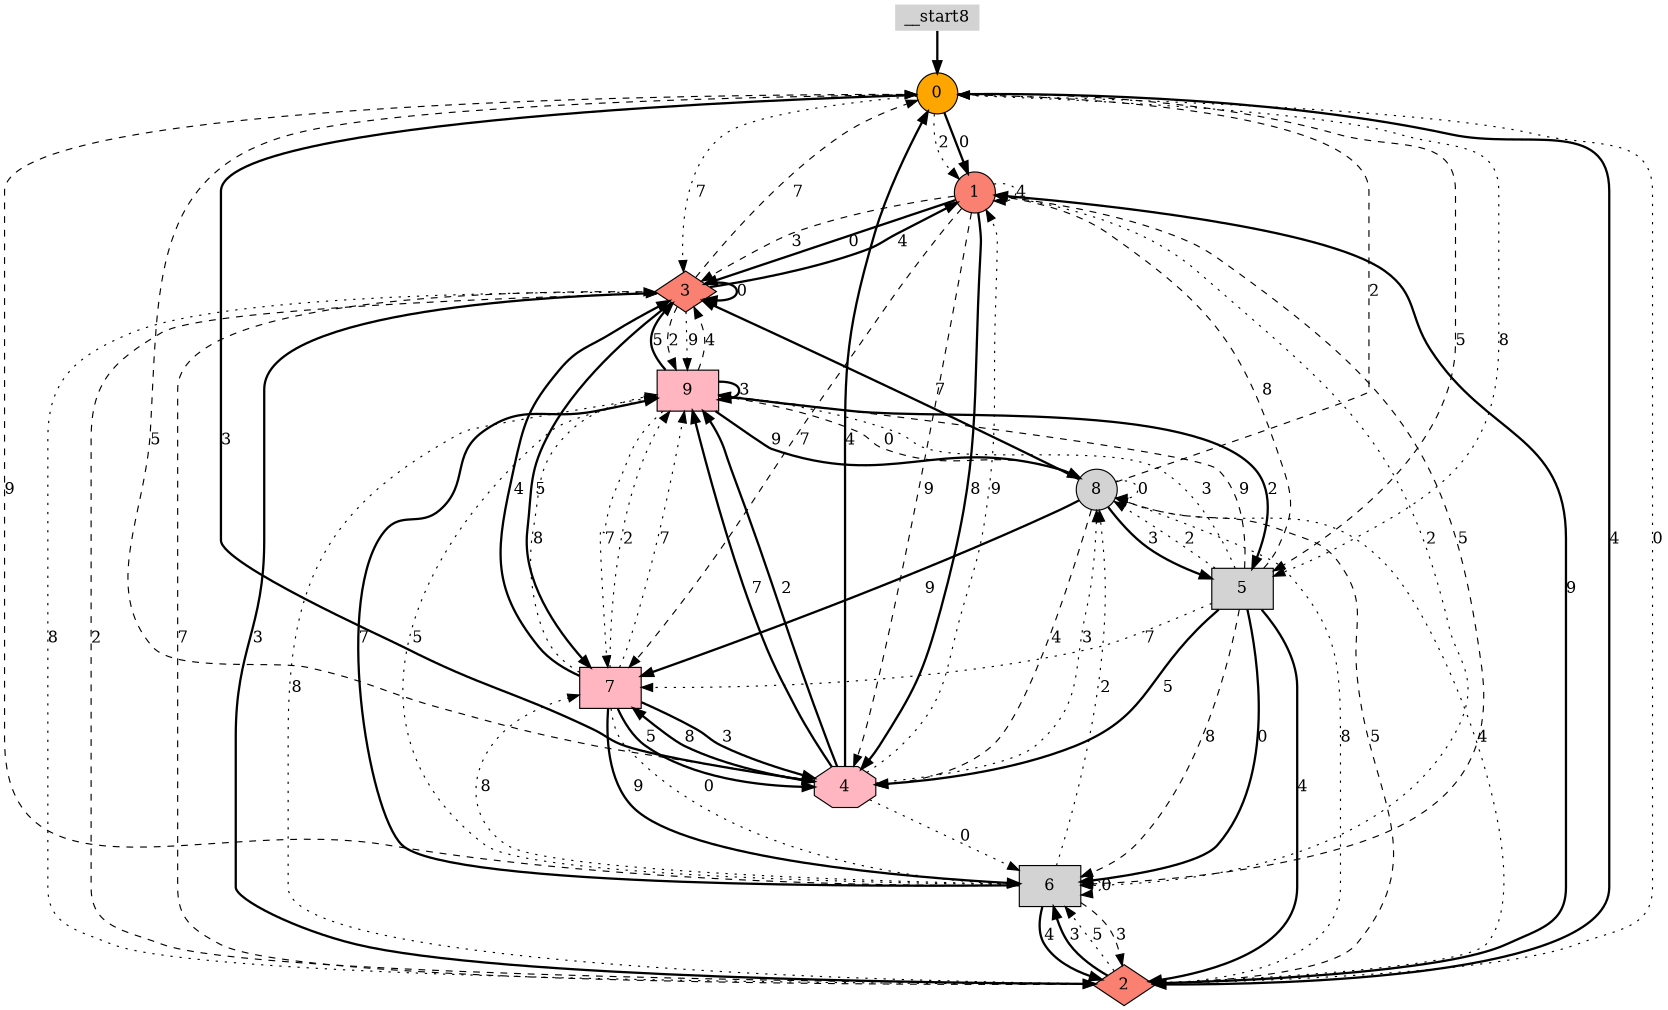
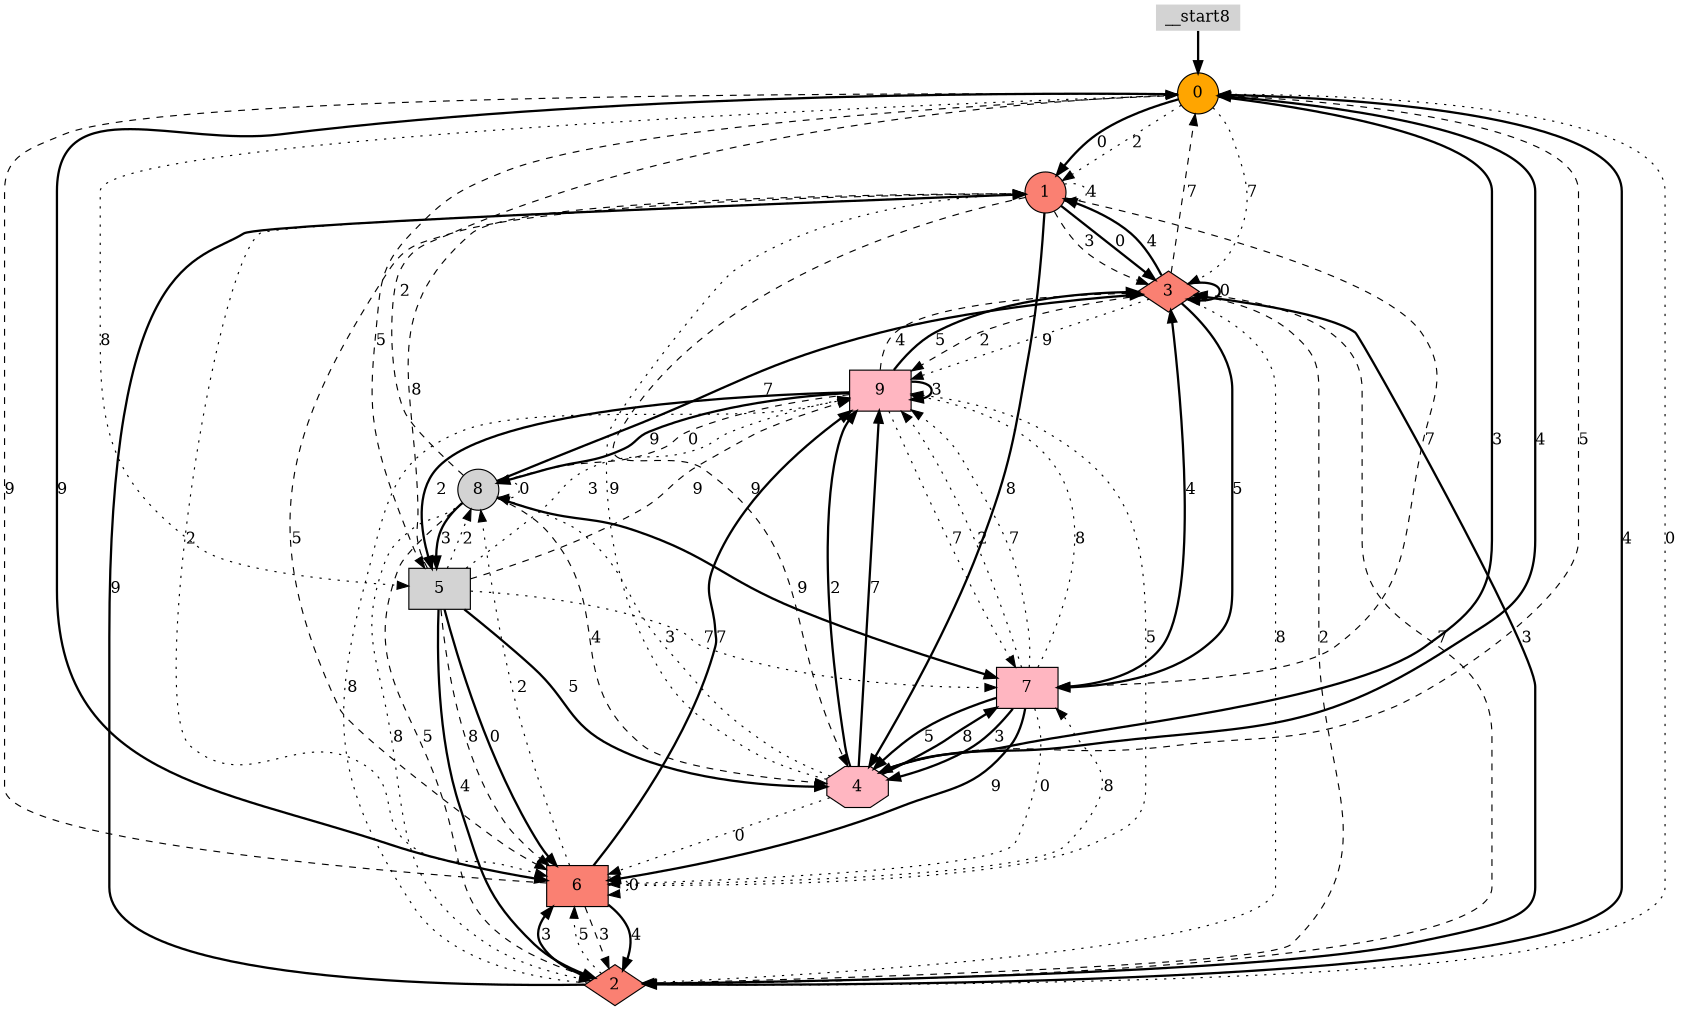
none -> (150, 130)
(1487, 777) -> none
(1050, 886) -> (577, 886)
